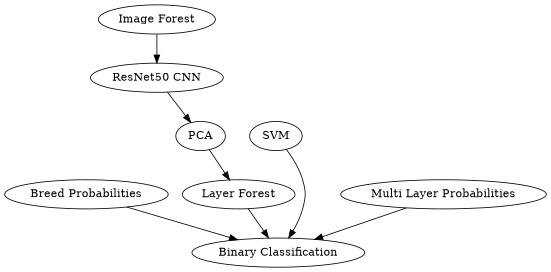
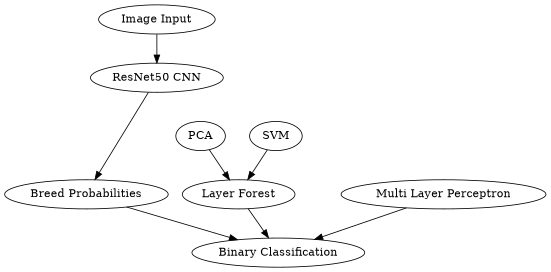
(157, 19) -> (157, 19)
(177, 104) -> (124, 132)
(305, 189) -> (260, 161)
(444, 194) -> (444, 194)
